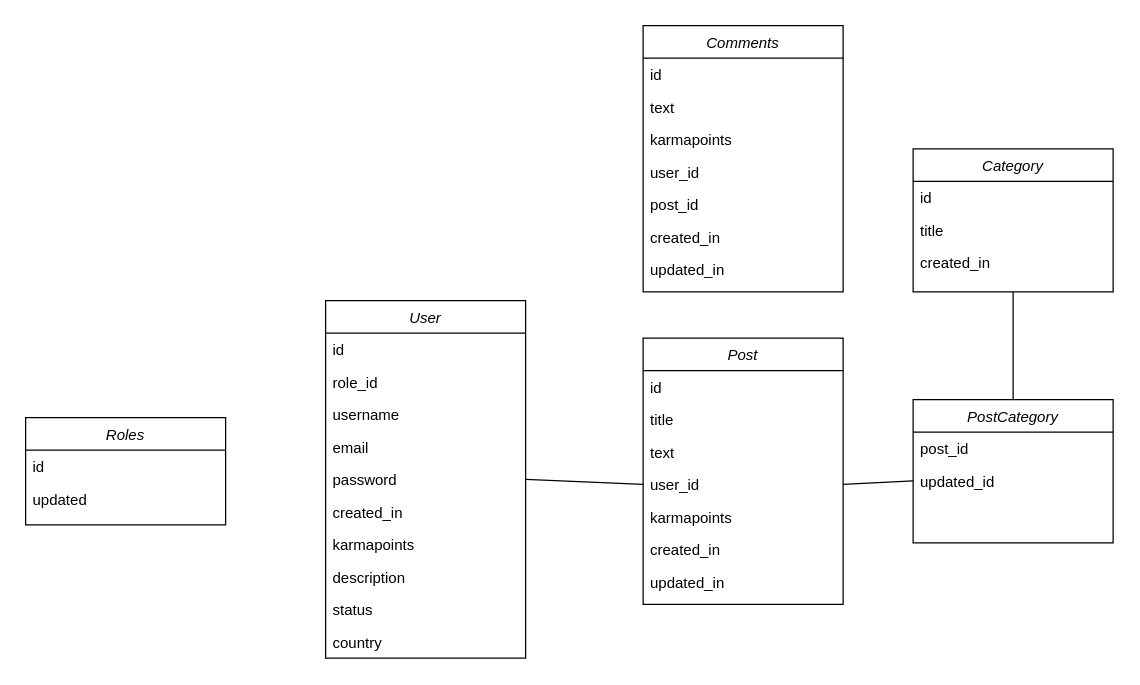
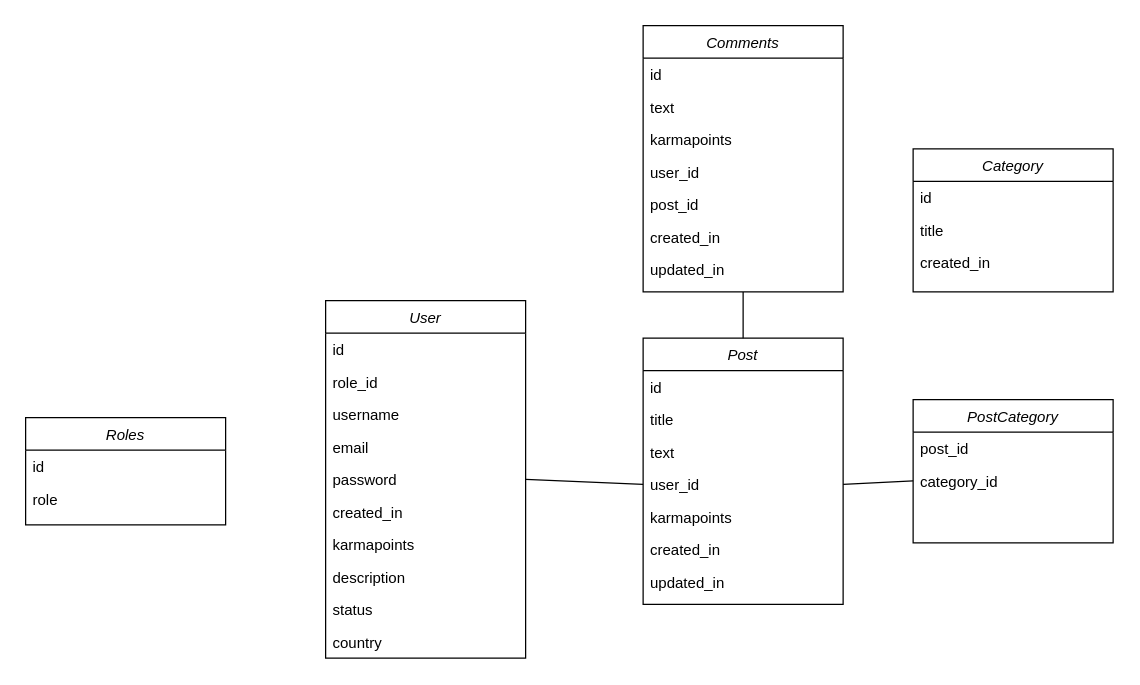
none -> (743, 316)
(1013, 347) -> none
(960, 482) -> (964, 482)
(62, 500) -> (47, 500)
